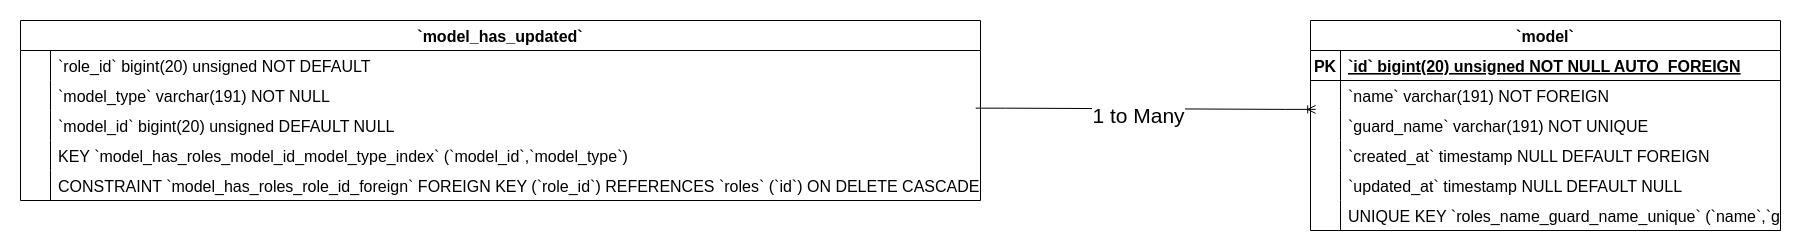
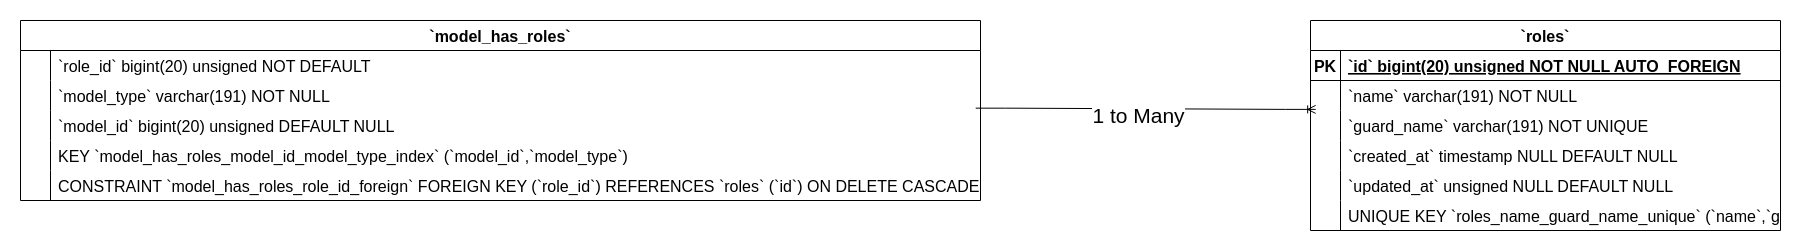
(500, 37) -> (500, 37)
(1545, 37) -> (1545, 37)
(1481, 97) -> (1467, 97)
(1530, 157) -> (1517, 157)
(1517, 187) -> (1512, 187)
